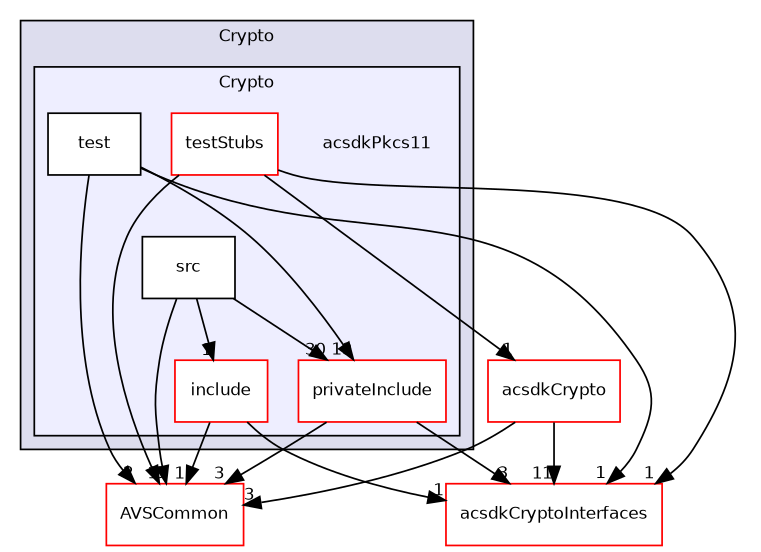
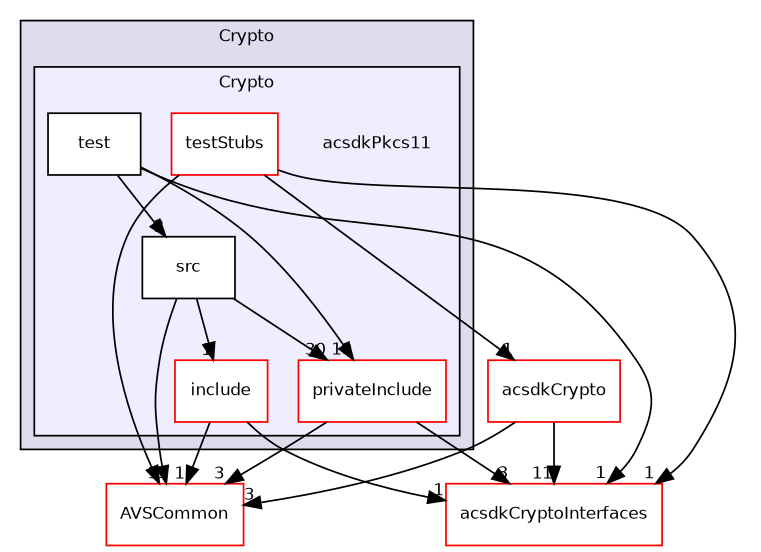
(82, 326) -> (136, 199)
